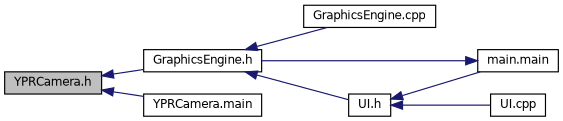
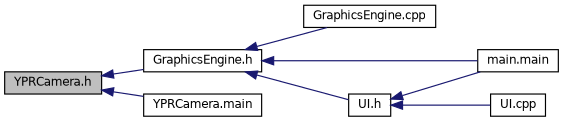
(364, 61) -> (376, 61)
